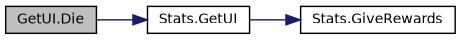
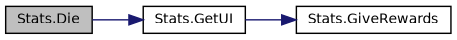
(51, 20) -> (49, 20)
